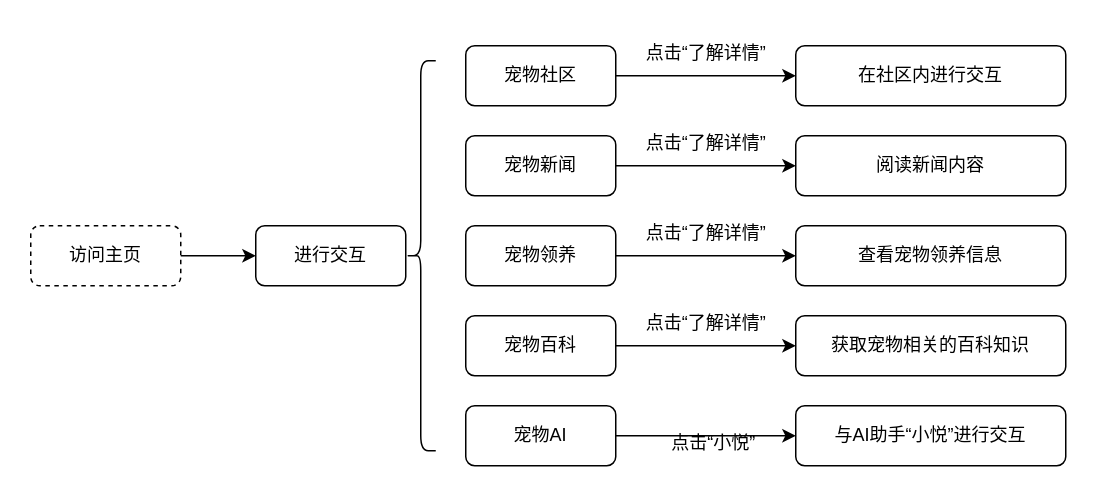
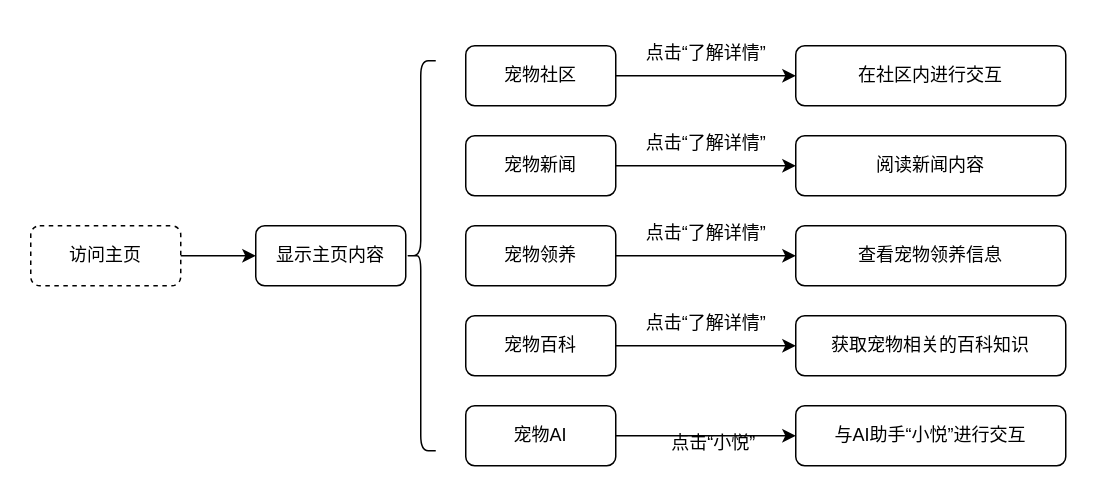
(331, 256) -> (331, 256)
